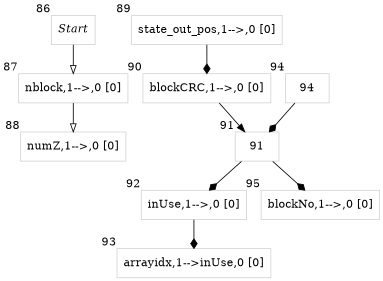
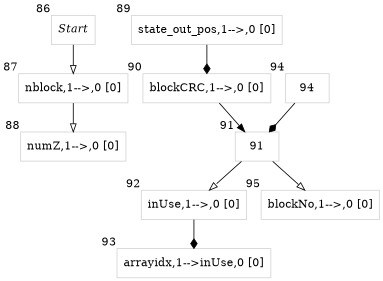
(229, 173) -> (229, 173)
(286, 173) -> (286, 173)
